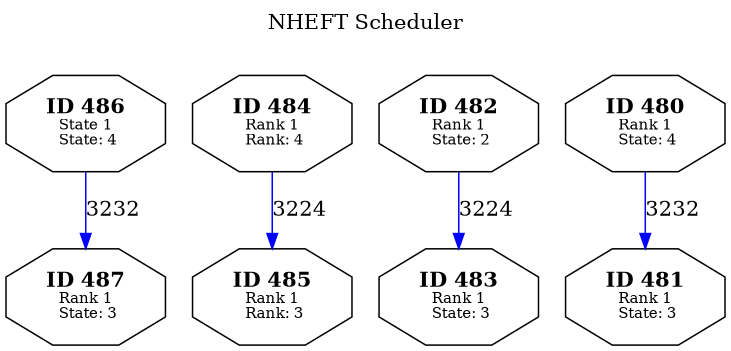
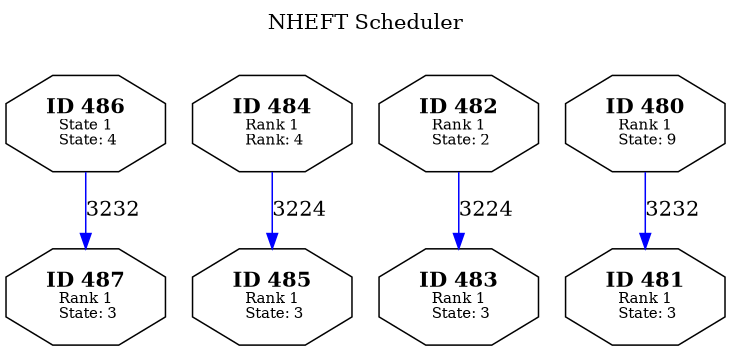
(645, 140) -> (645, 140)
(272, 314) -> (272, 314)
